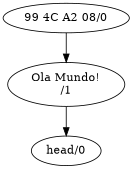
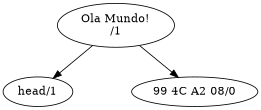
(66, 43) -> (156, 59)
(66, 151) -> (38, 92)
